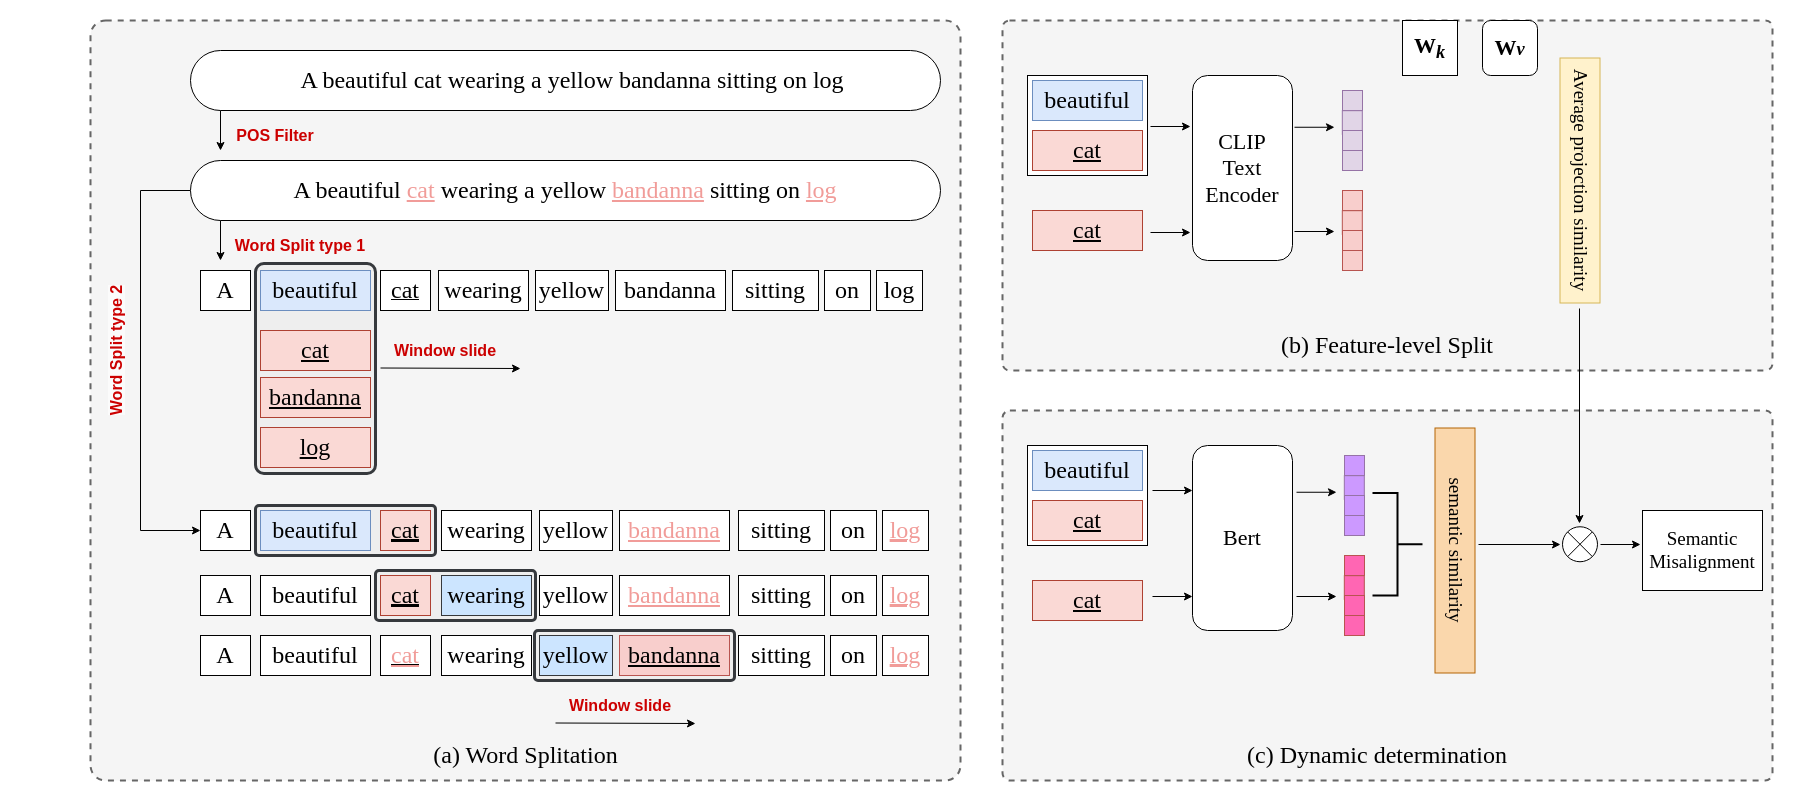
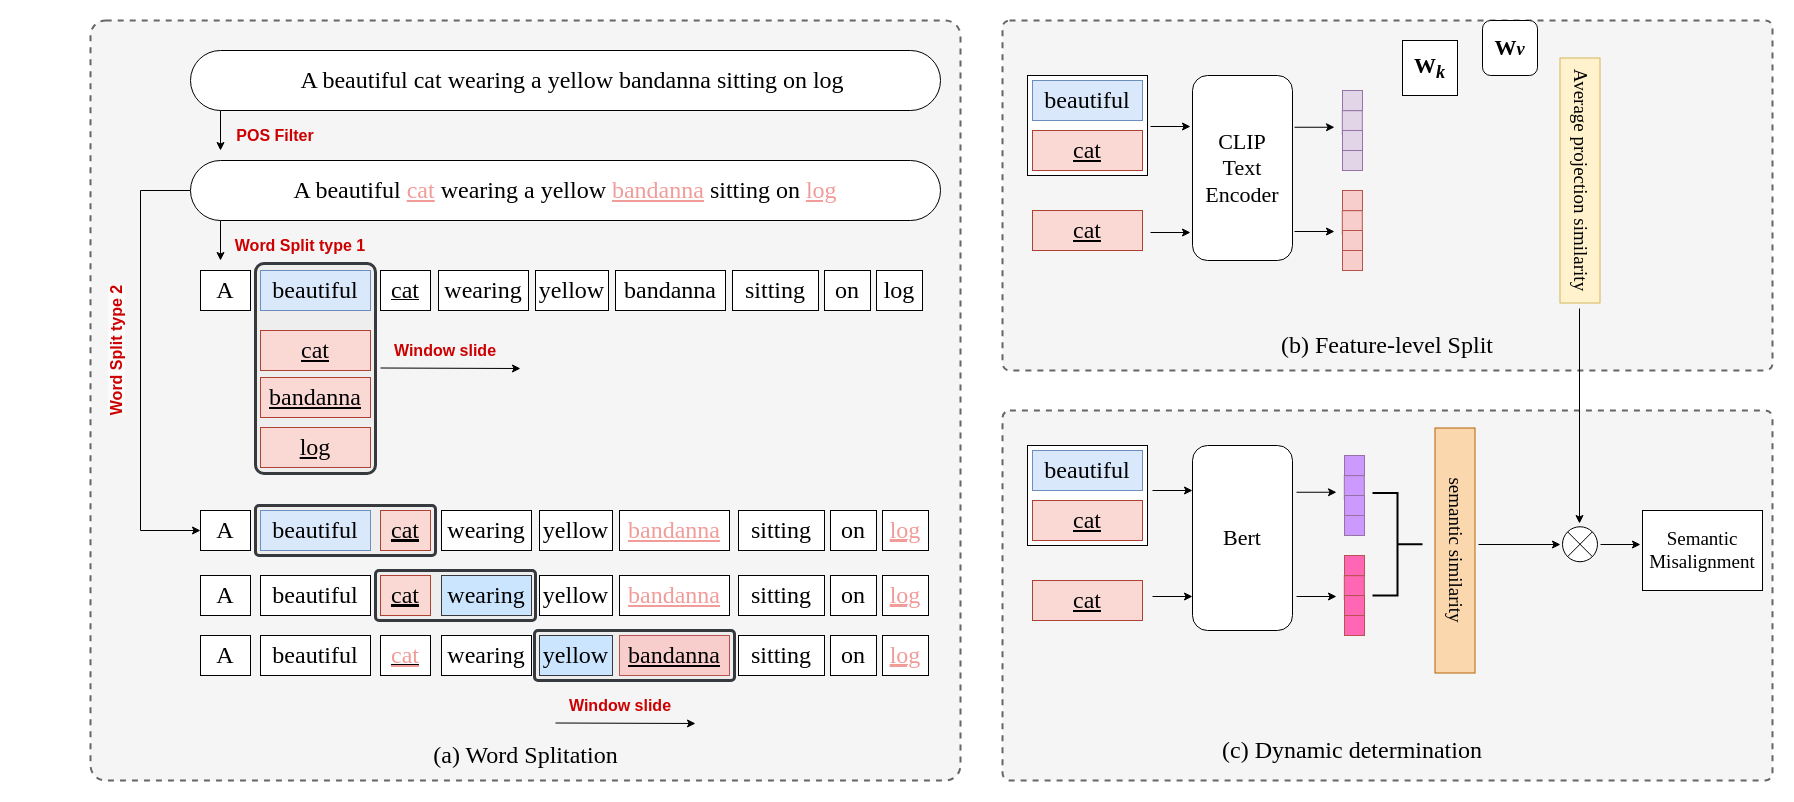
(1430, 48) -> (1430, 68)
(1378, 756) -> (1353, 751)
